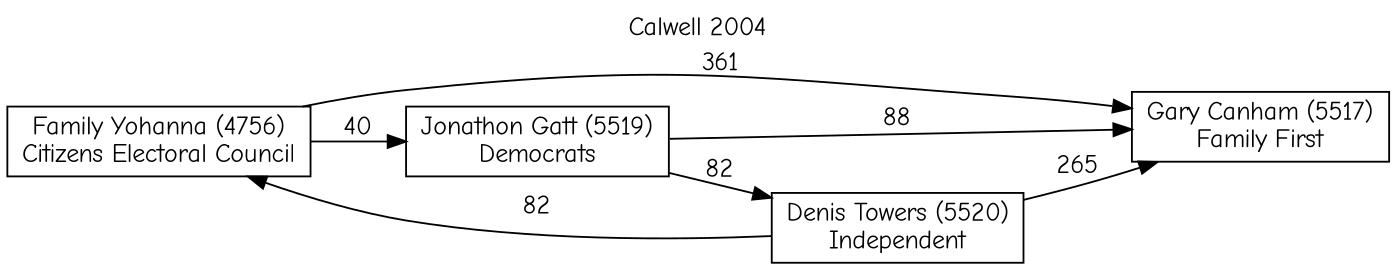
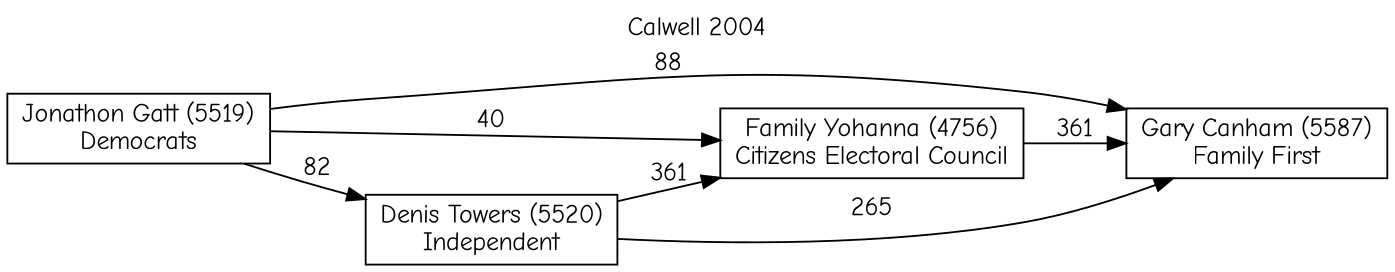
(1261, 127) -> (1257, 143)
(349, 141) -> (486, 136)
(537, 207) -> (669, 174)
